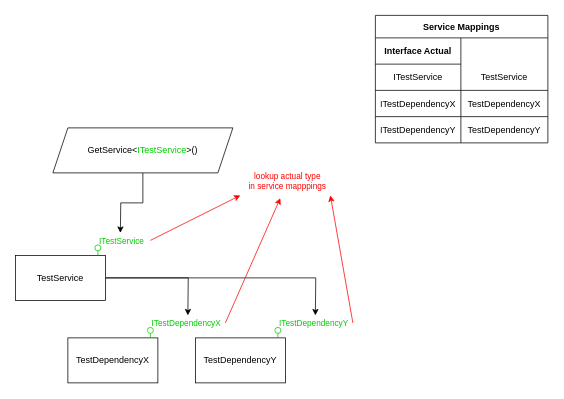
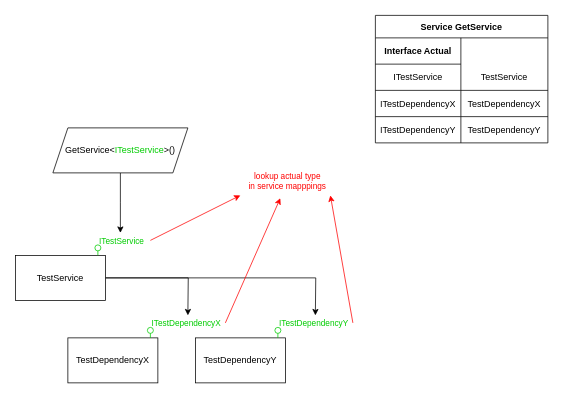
(461, 27) -> (461, 27)
(143, 150) -> (120, 150)
